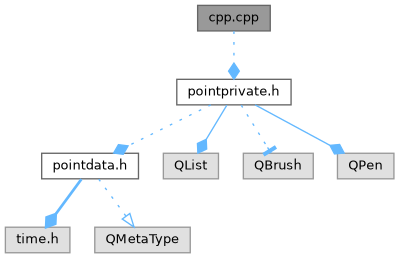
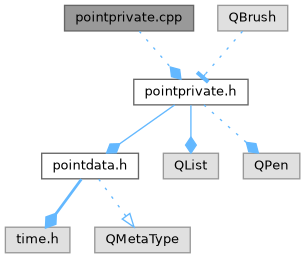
(234, 18) -> (129, 18)
(170, 125) -> (147, 124)
(293, 125) -> (225, 124)
(254, 126) -> (224, 53)
